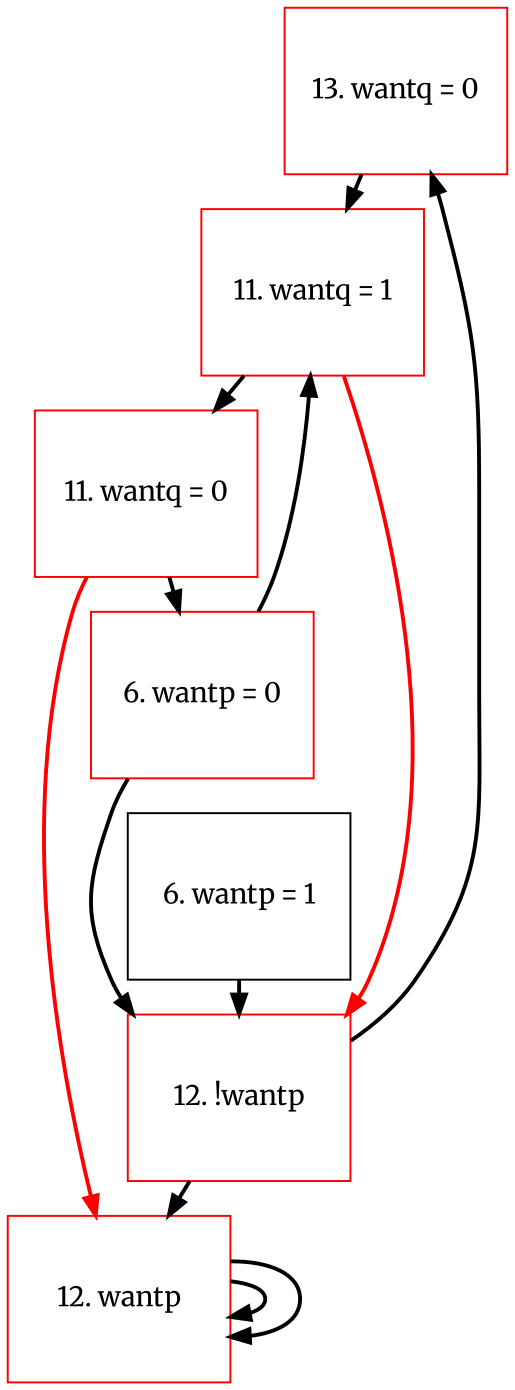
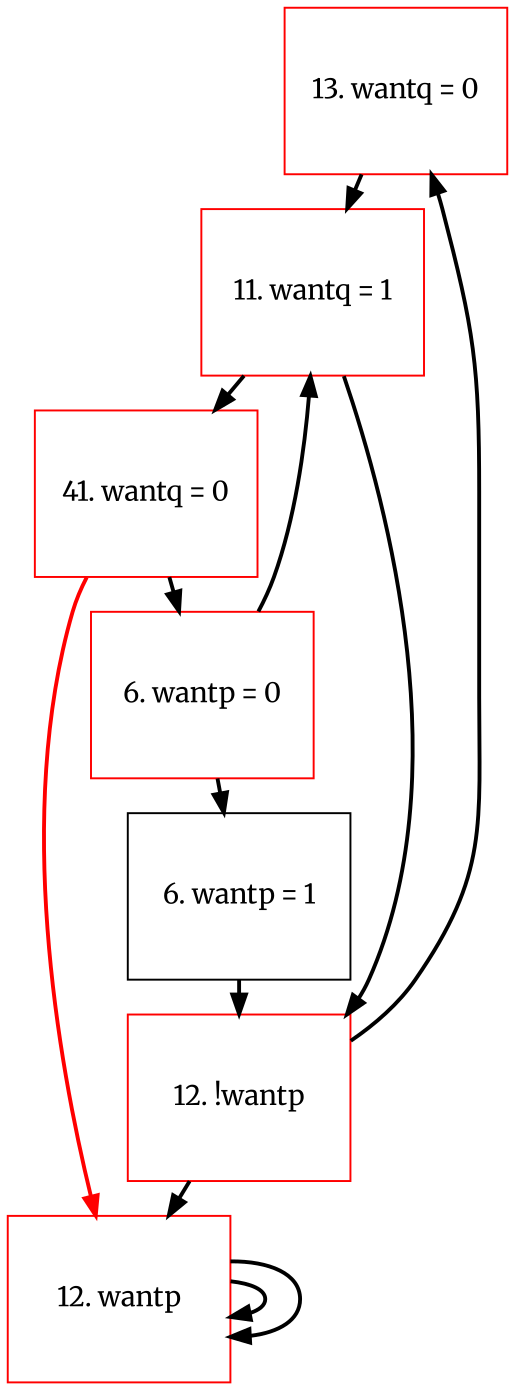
(146, 494) -> (146, 494)
(410, 688) -> (410, 688)
(92, 888) -> (219, 786)
